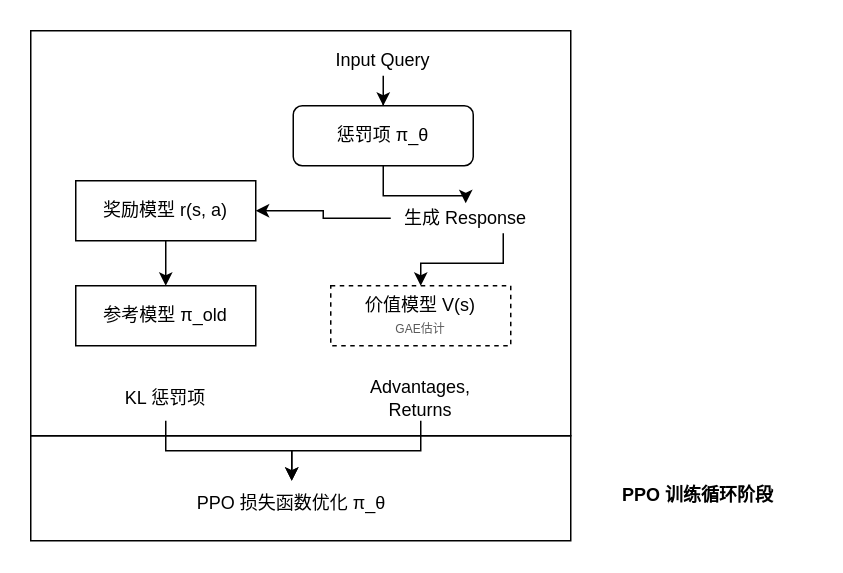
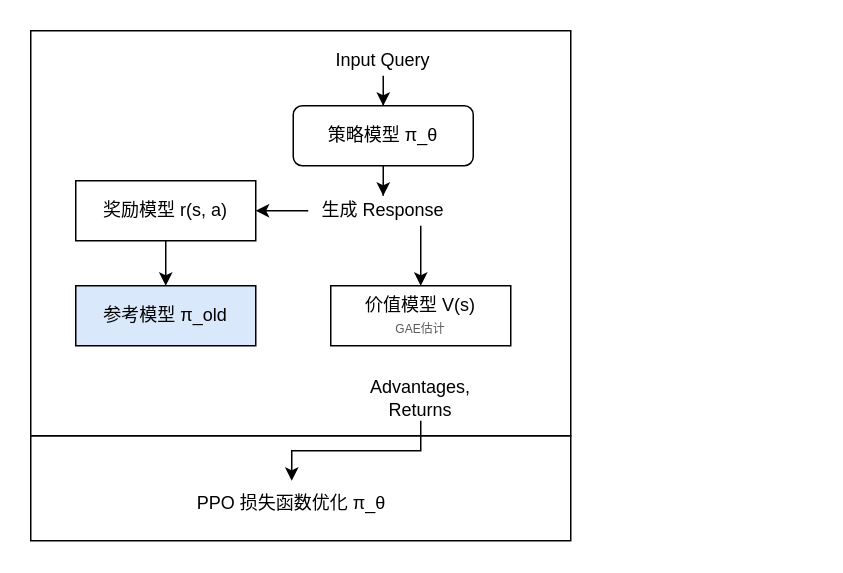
(383, 136) -> (383, 136)
(466, 218) -> (383, 211)
(166, 316) -> (166, 316)
(421, 316) -> (421, 316)
(166, 398) -> none
(212, 451) -> none
(698, 496) -> none
